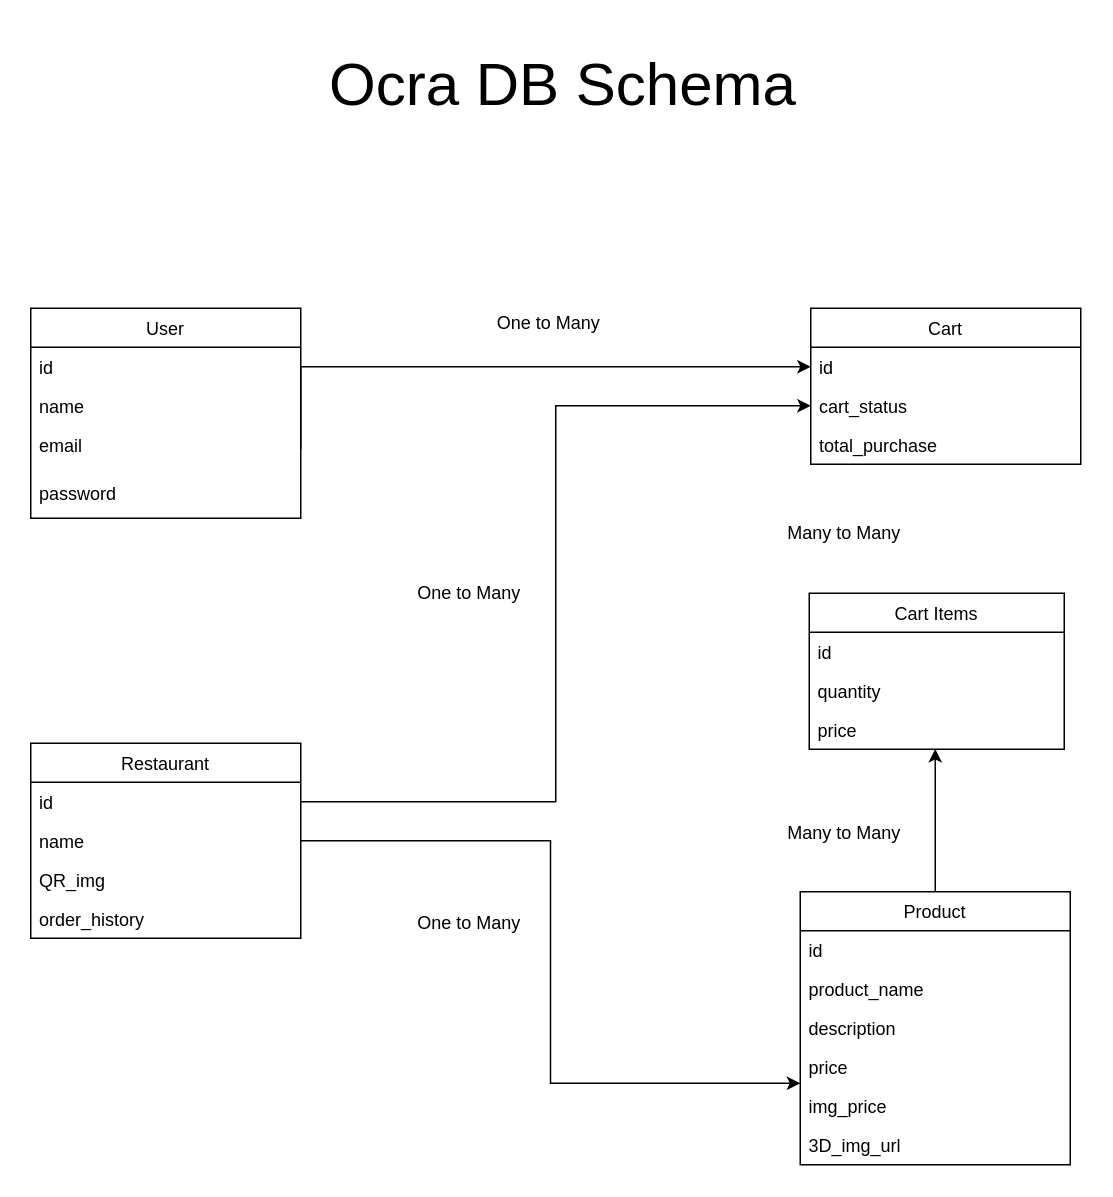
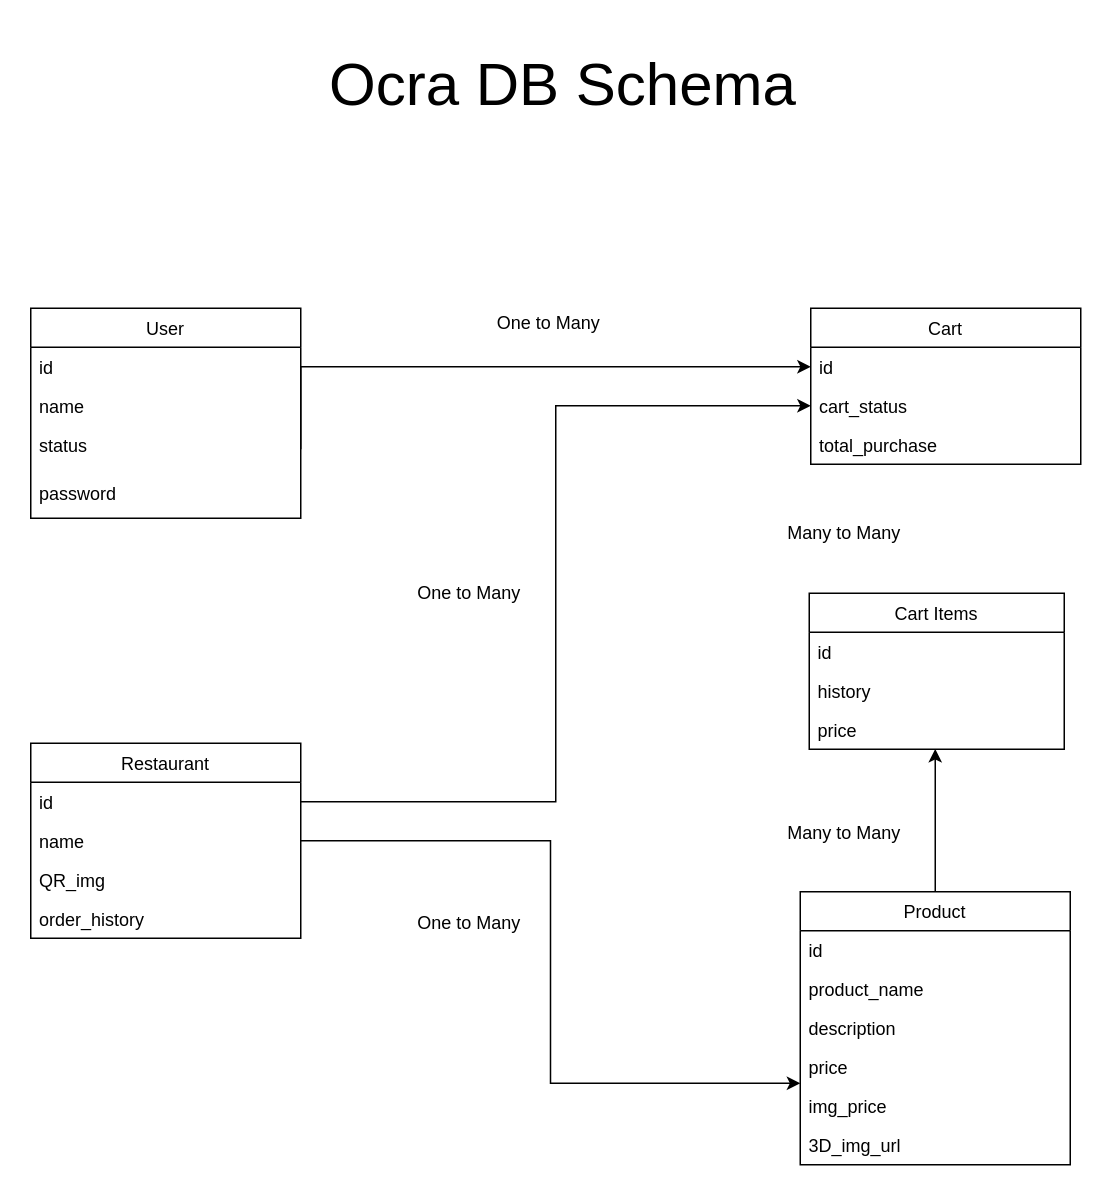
(60, 446) -> (69, 446)
(855, 692) -> (850, 692)
